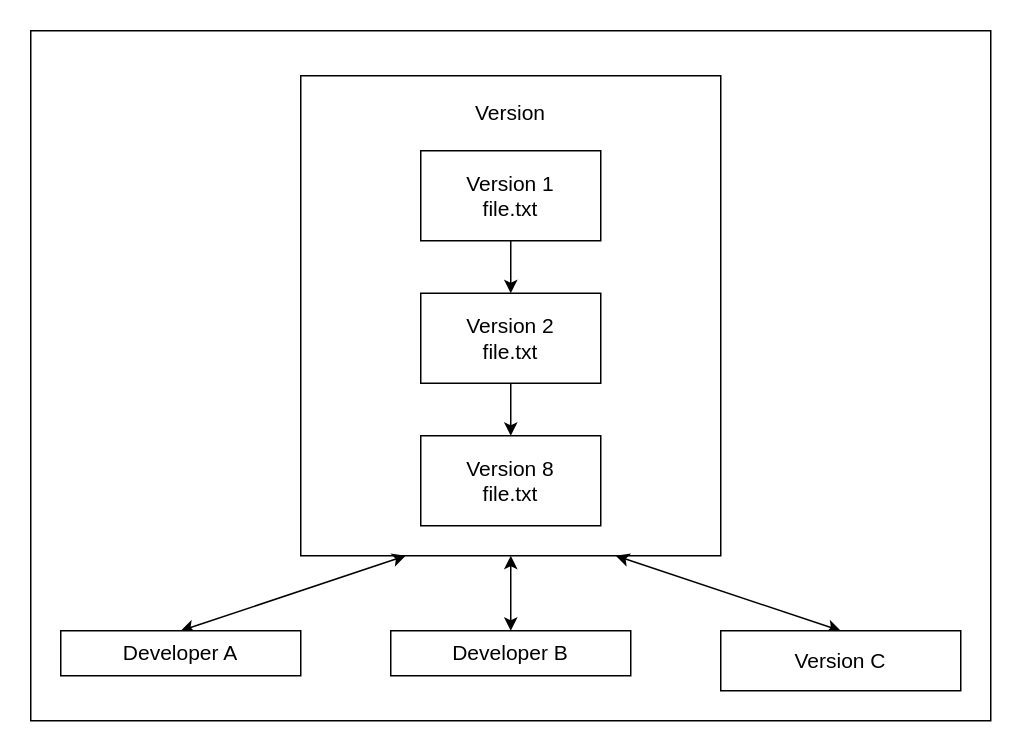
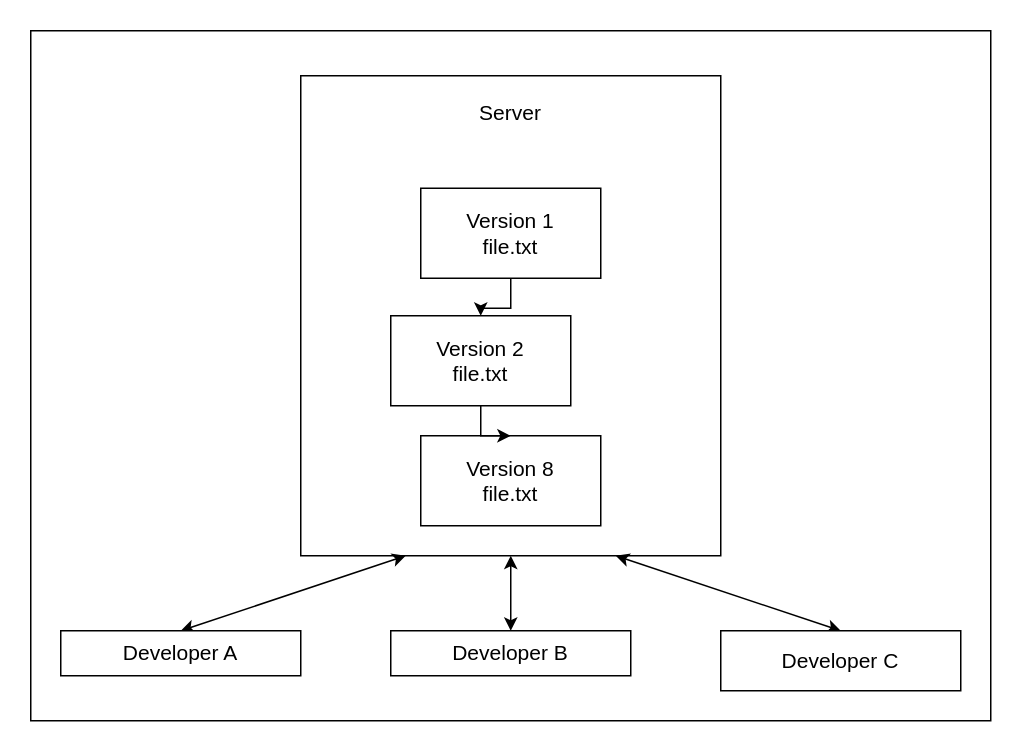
(511, 113) -> (511, 113)
(511, 196) -> (511, 233)
(511, 338) -> (481, 361)
(841, 661) -> (841, 661)
